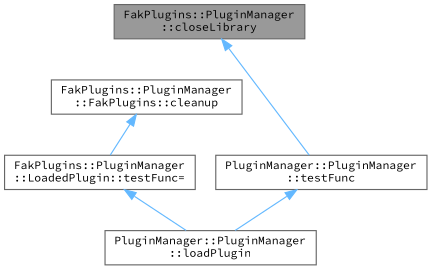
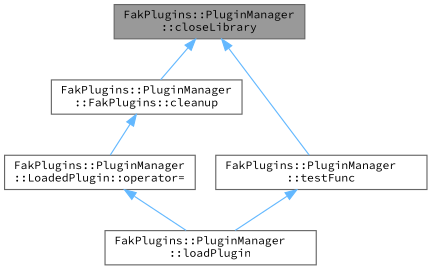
none -> (174, 64)
(100, 172) -> (100, 172)
(321, 172) -> (321, 172)
(211, 248) -> (211, 248)
